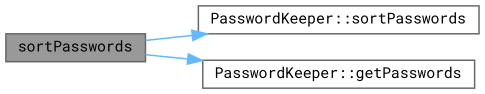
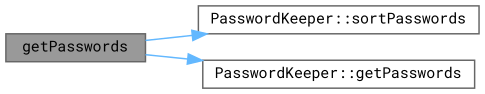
(76, 48) -> (76, 48)
